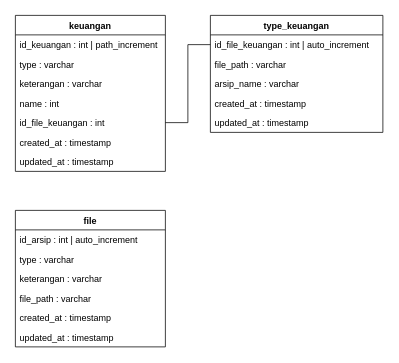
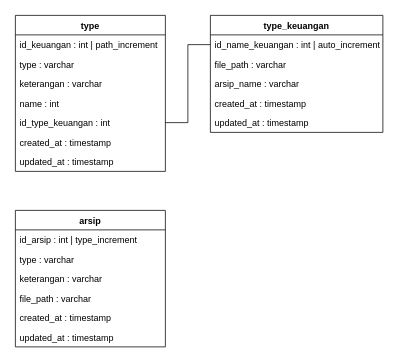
(90, 26) -> (90, 26)
(300, 45) -> (302, 45)
(67, 123) -> (69, 123)
(90, 221) -> (90, 221)
(86, 240) -> (86, 240)
